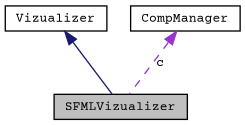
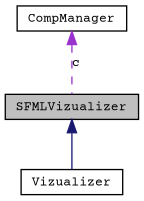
(93, 68) -> (72, 151)
